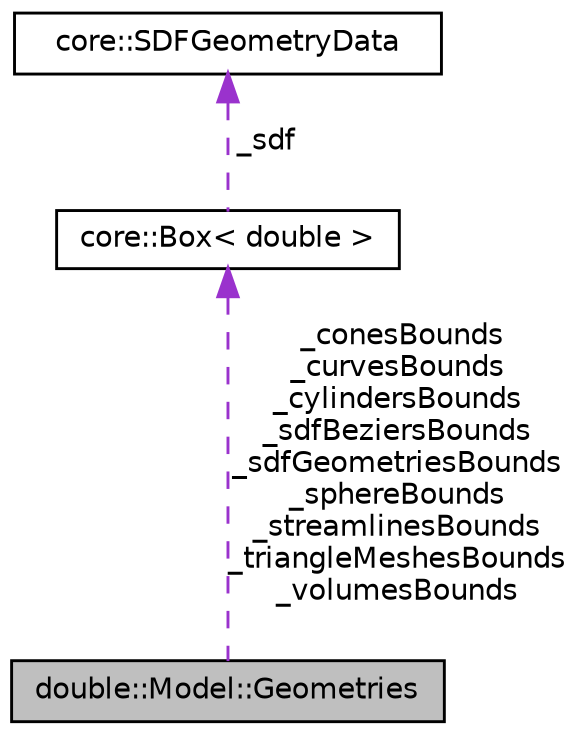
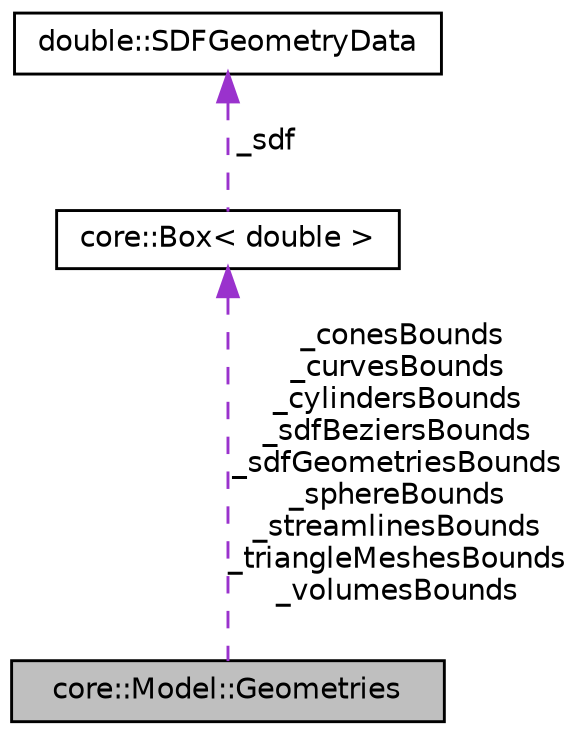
(228, 44) -> (228, 44)
(228, 691) -> (228, 691)
